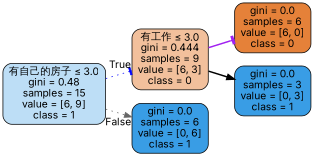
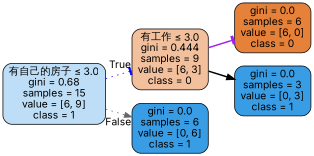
(54, 82) -> (54, 82)
